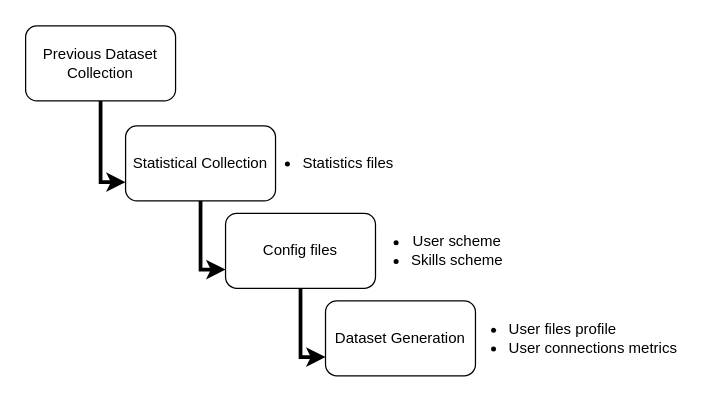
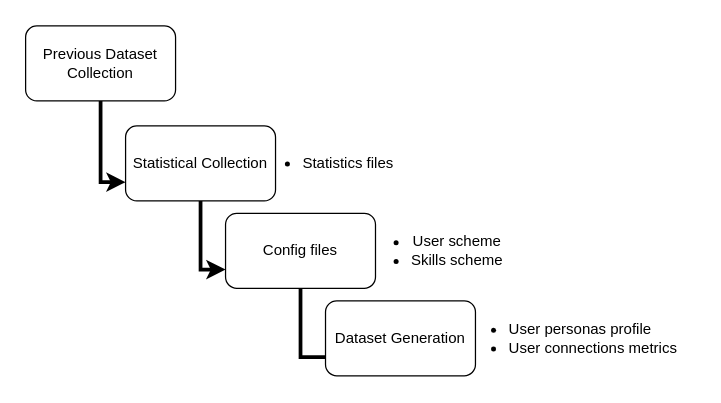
(552, 338) -> (552, 338)
(310, 357) -> (317, 357)
